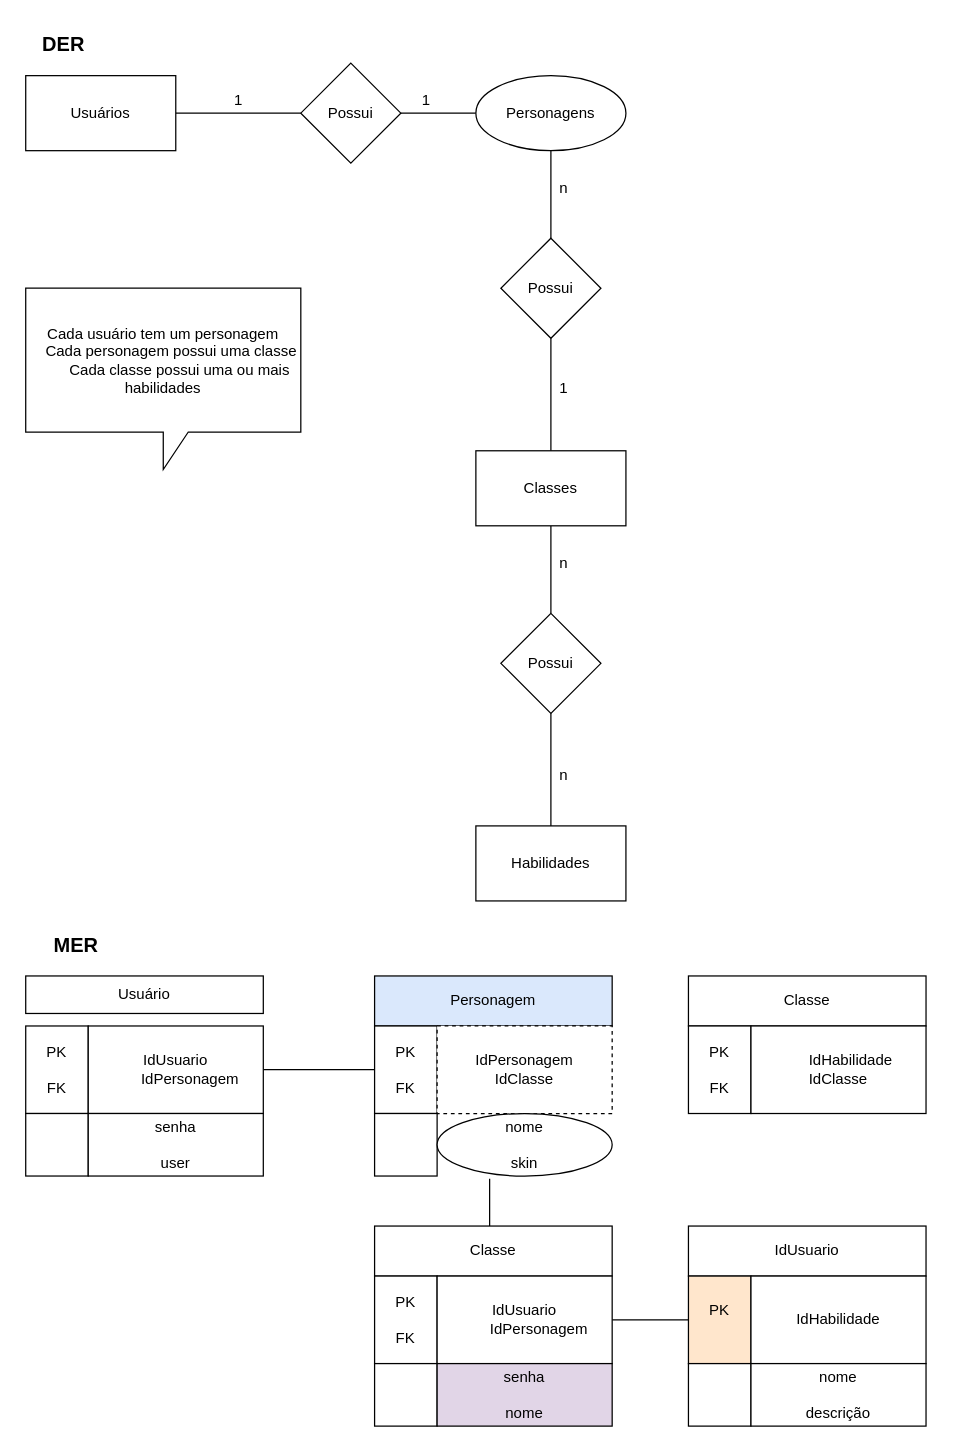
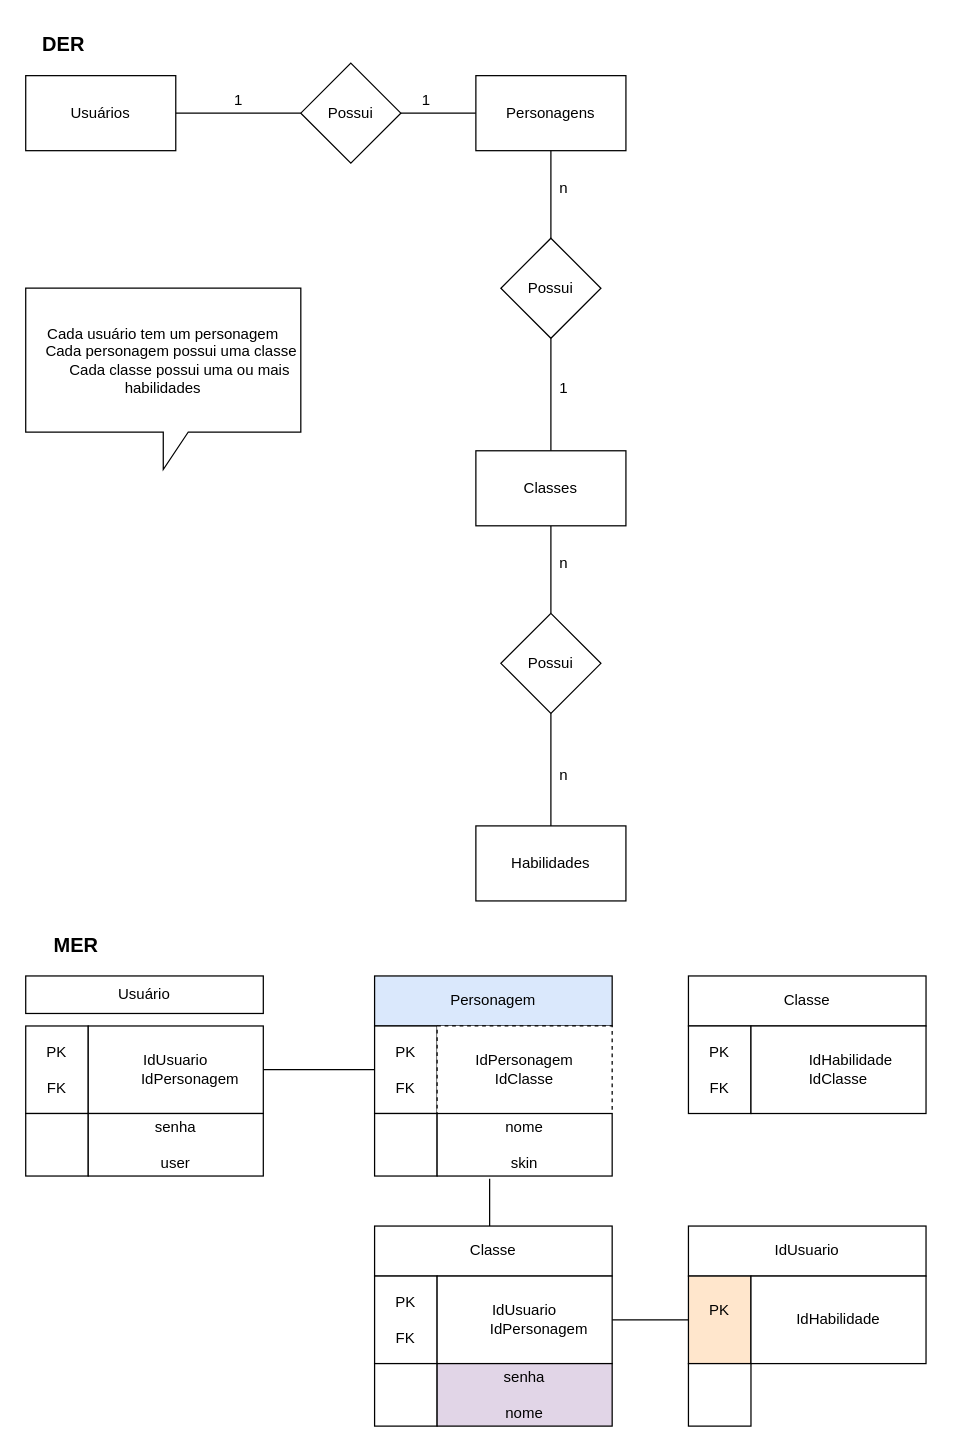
(551, 113) -> (551, 113)
(524, 1144) -> (524, 1144)
(838, 1394) -> none
